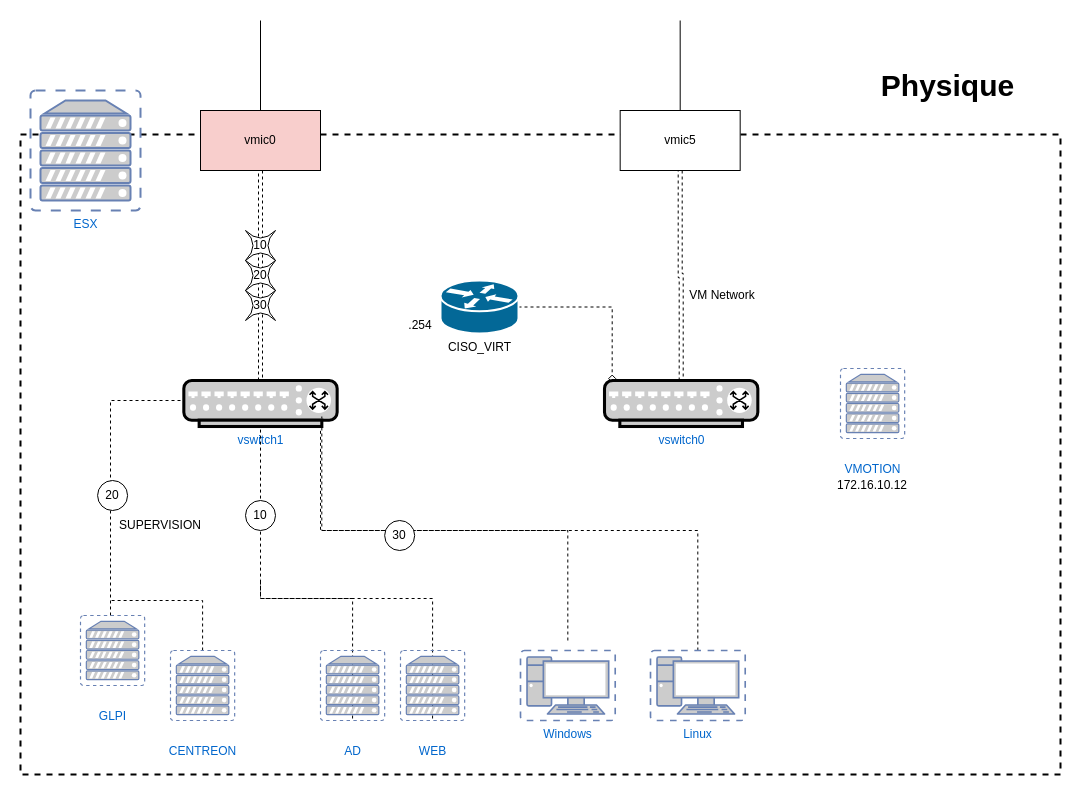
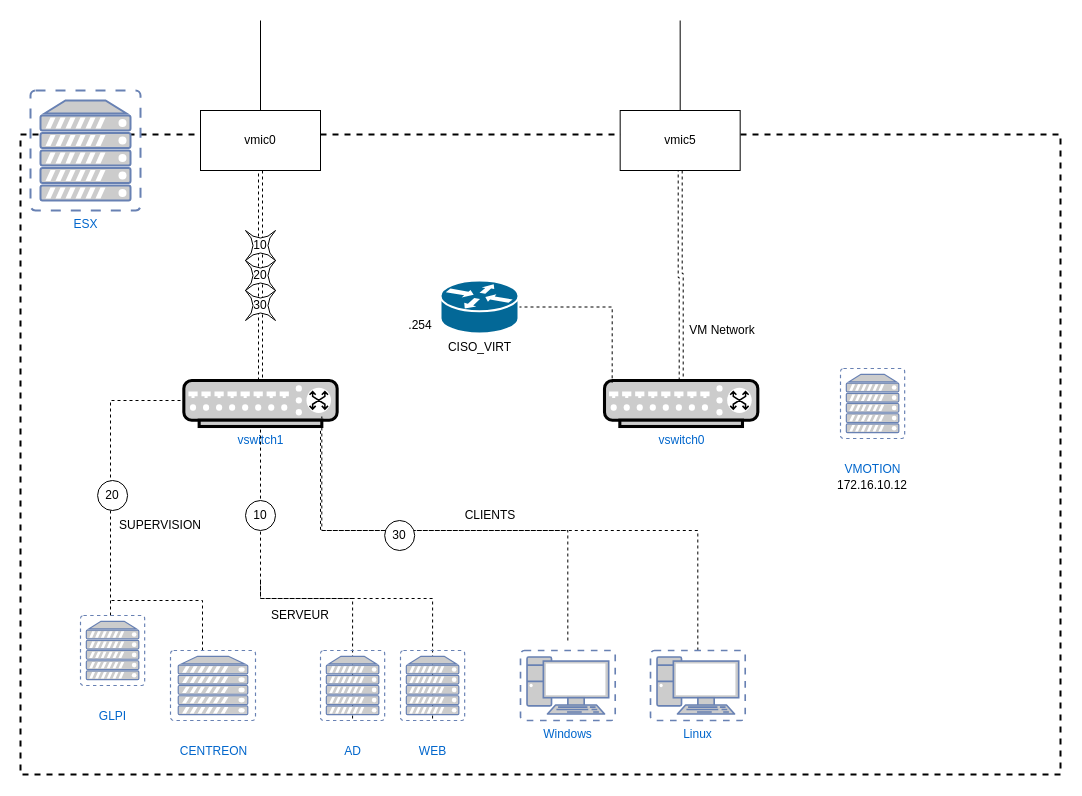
(948, 86) -> none
(261, 141) -> (261, 141)
(723, 296) -> (723, 331)
(612, 374) -> (612, 376)
none -> (491, 516)
none -> (301, 616)
(203, 686) -> (213, 686)
